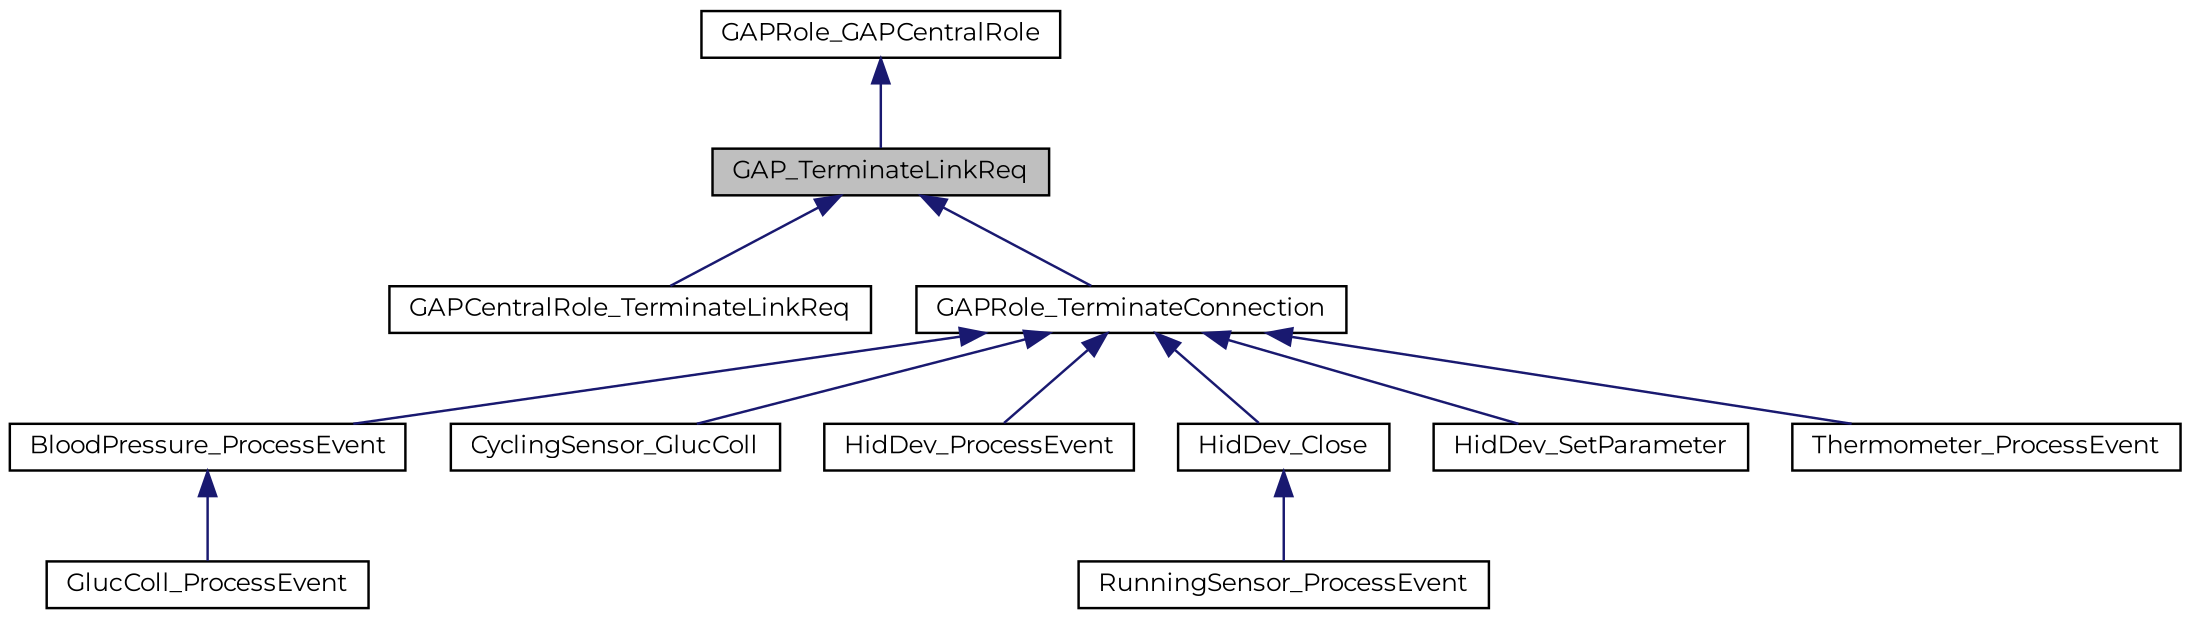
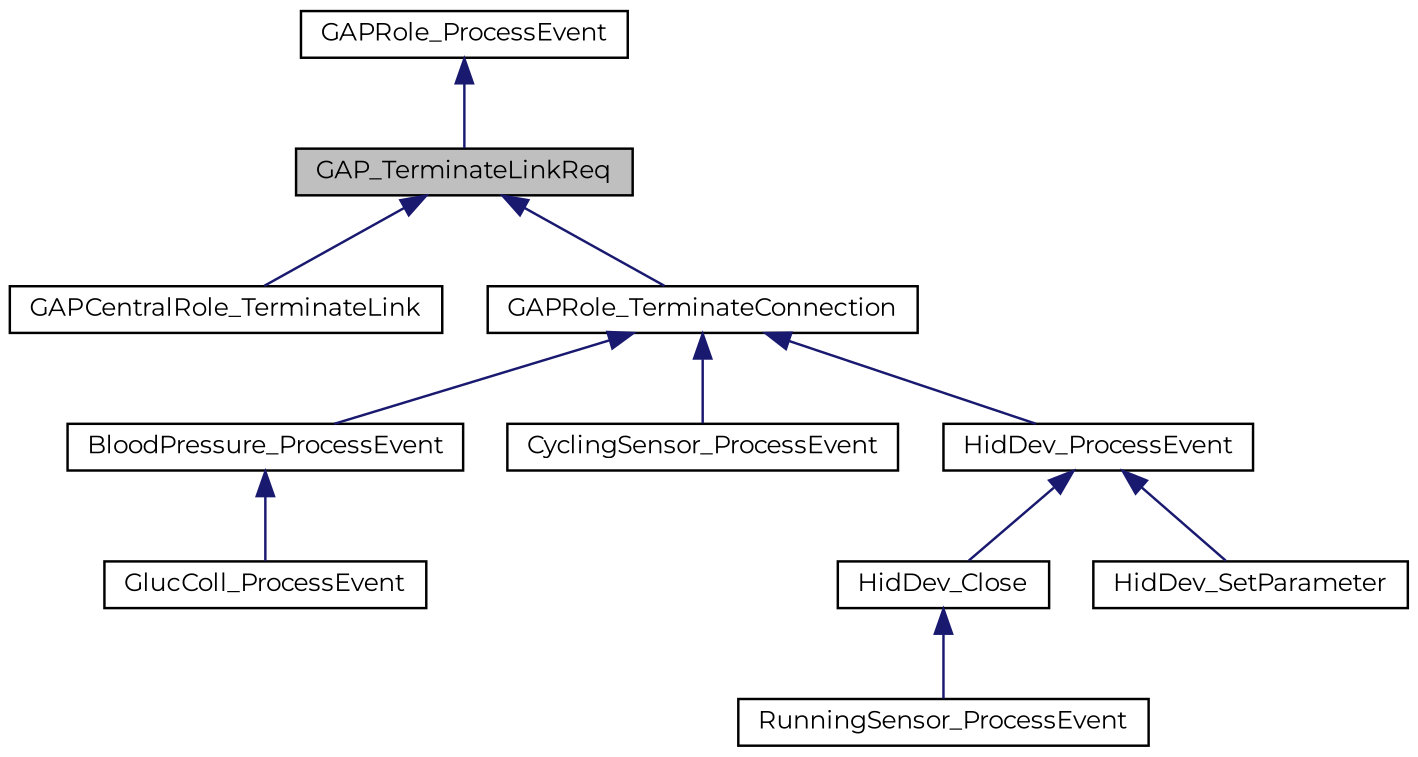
(881, 34) -> (464, 34)
(630, 310) -> (226, 310)
(1374, 382) -> (1184, 524)
(1217, 387) -> (1011, 524)
(615, 447) -> (703, 447)
(1986, 447) -> none
